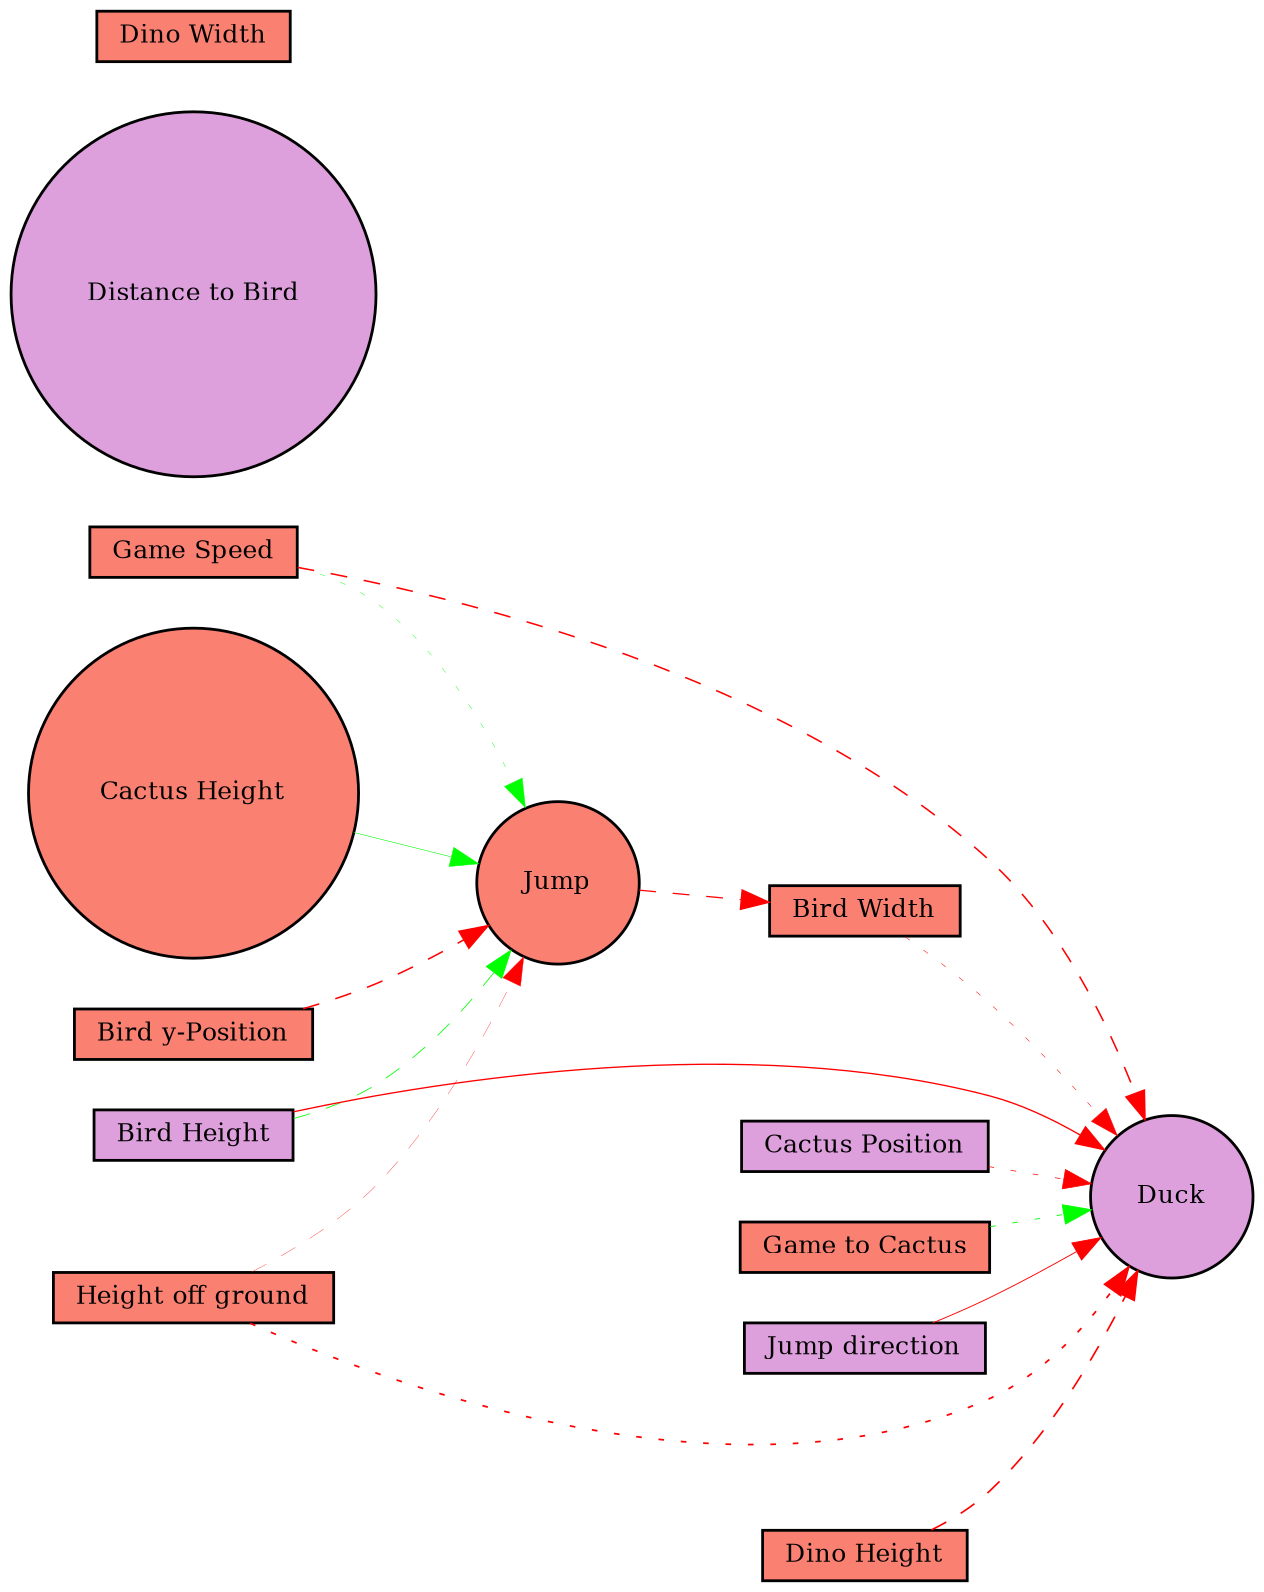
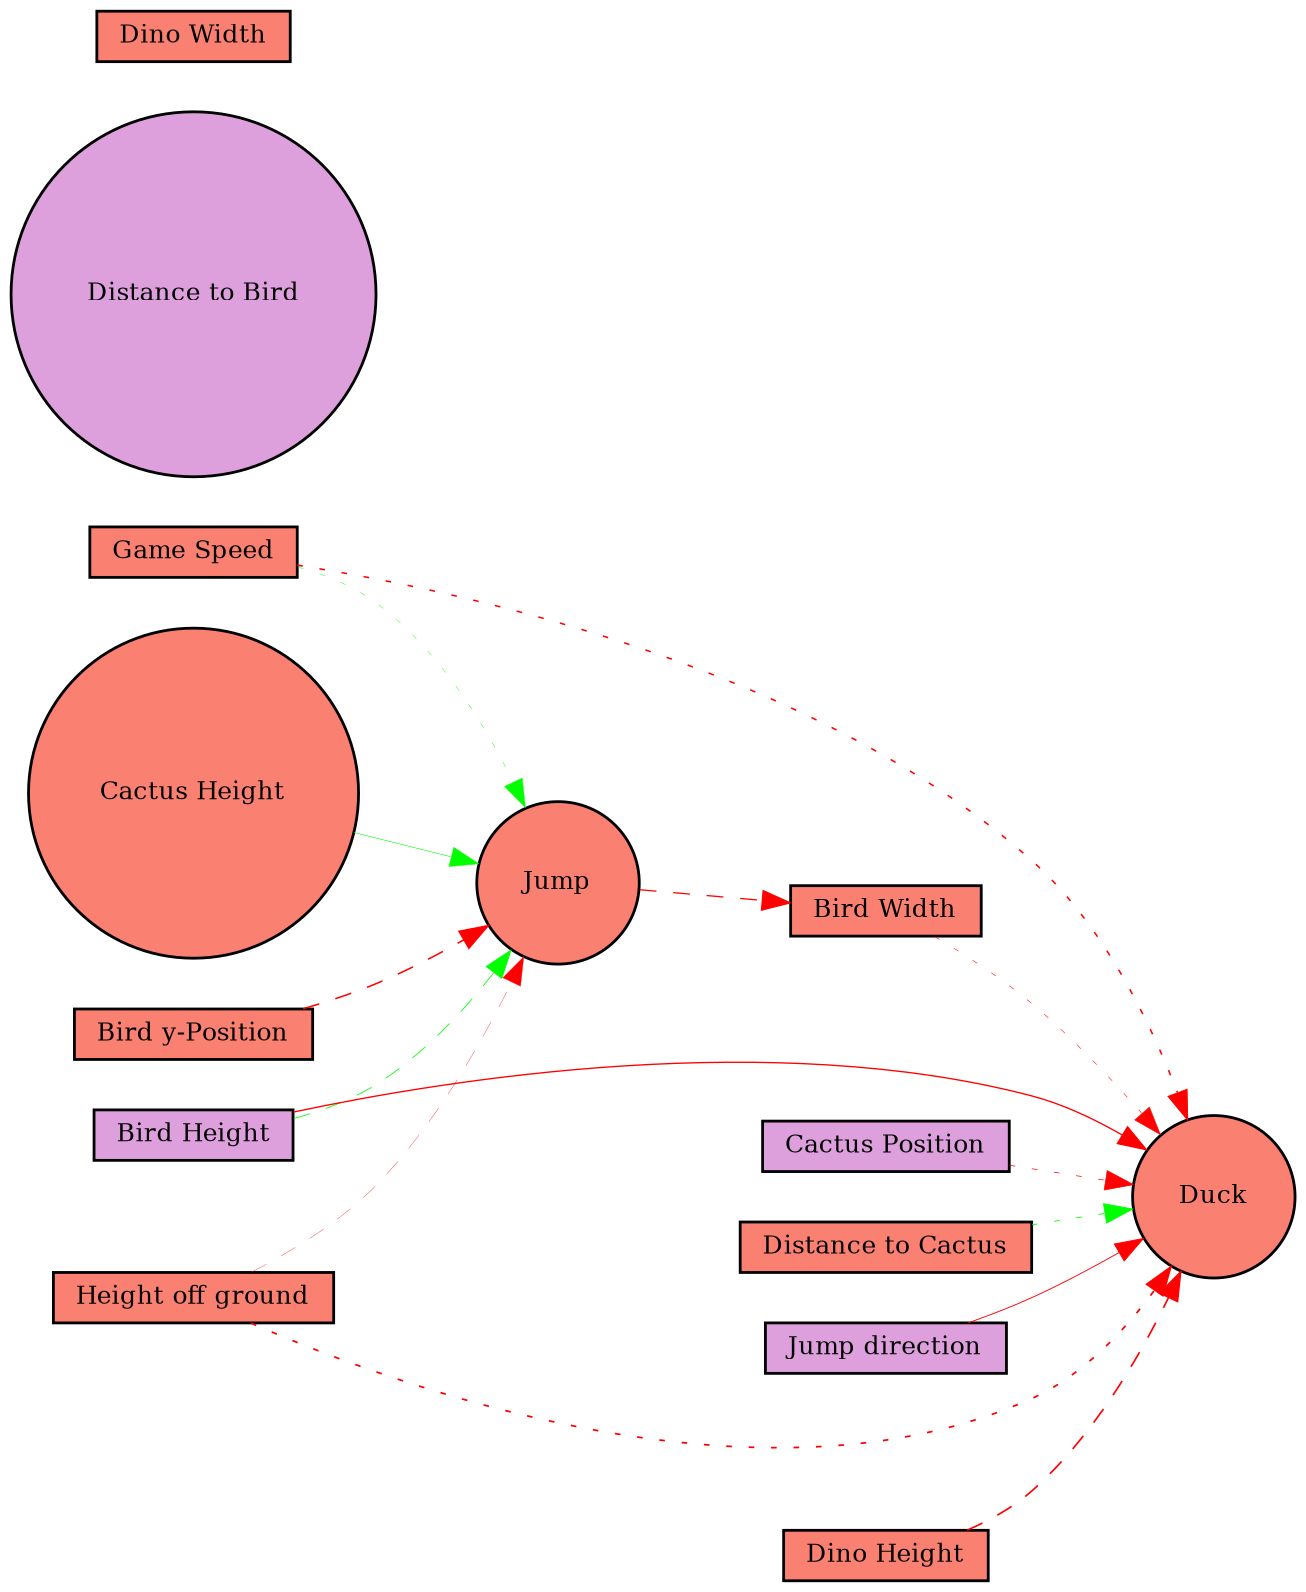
(789, 726) -> (812, 719)
(1172, 1197) -> (1214, 1197)
(865, 1247) -> (886, 1247)
